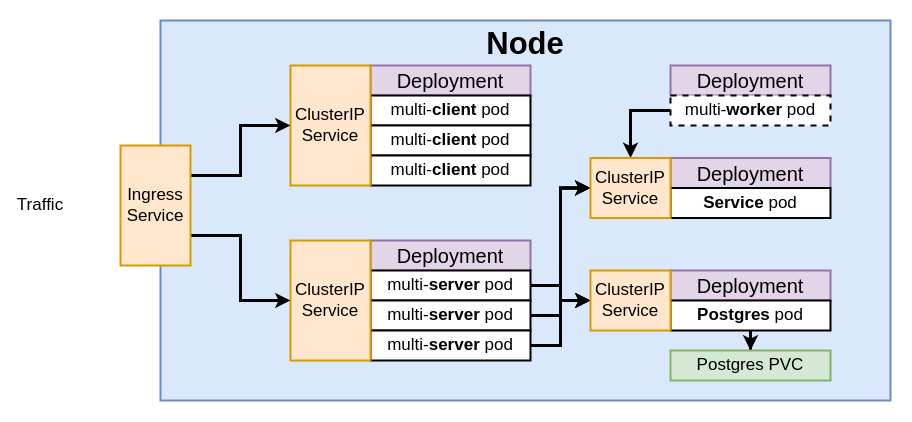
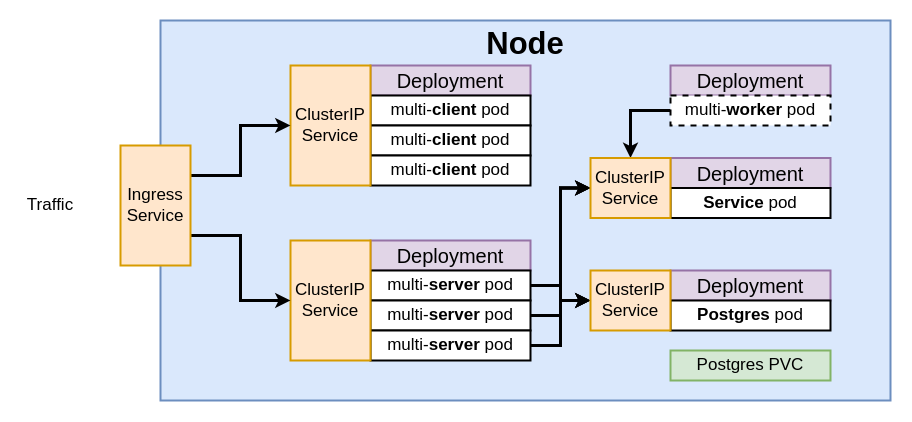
(41, 206) -> (51, 206)
(751, 347) -> none
